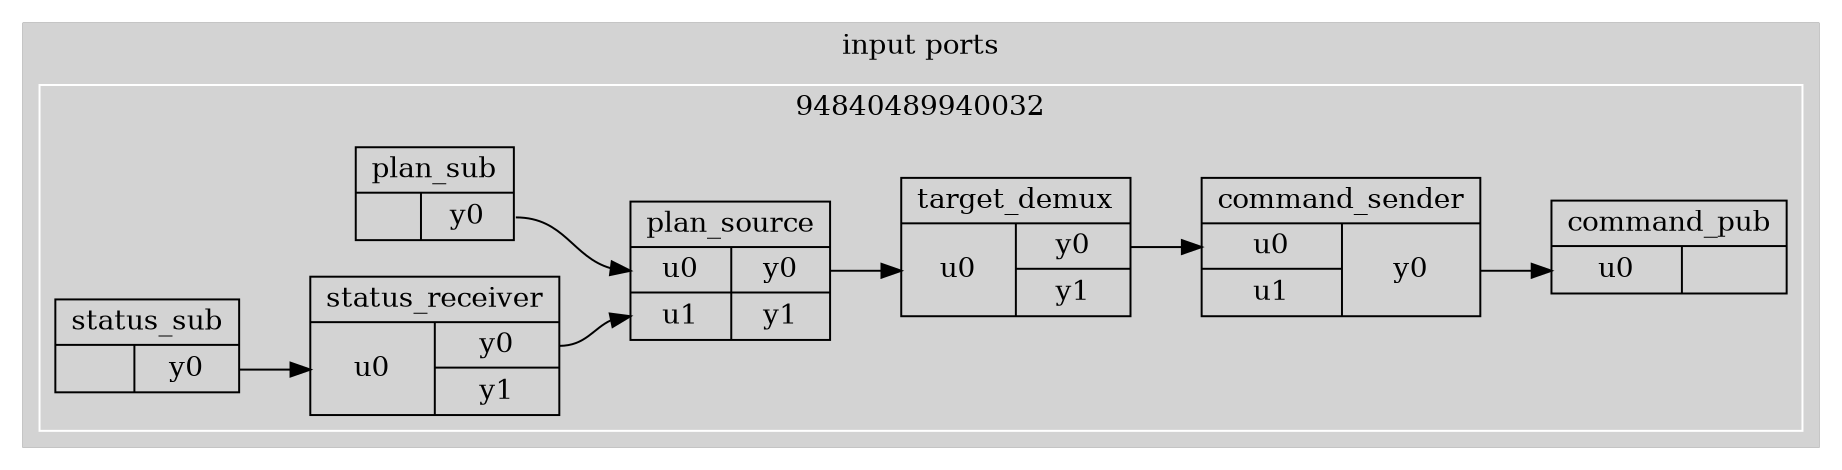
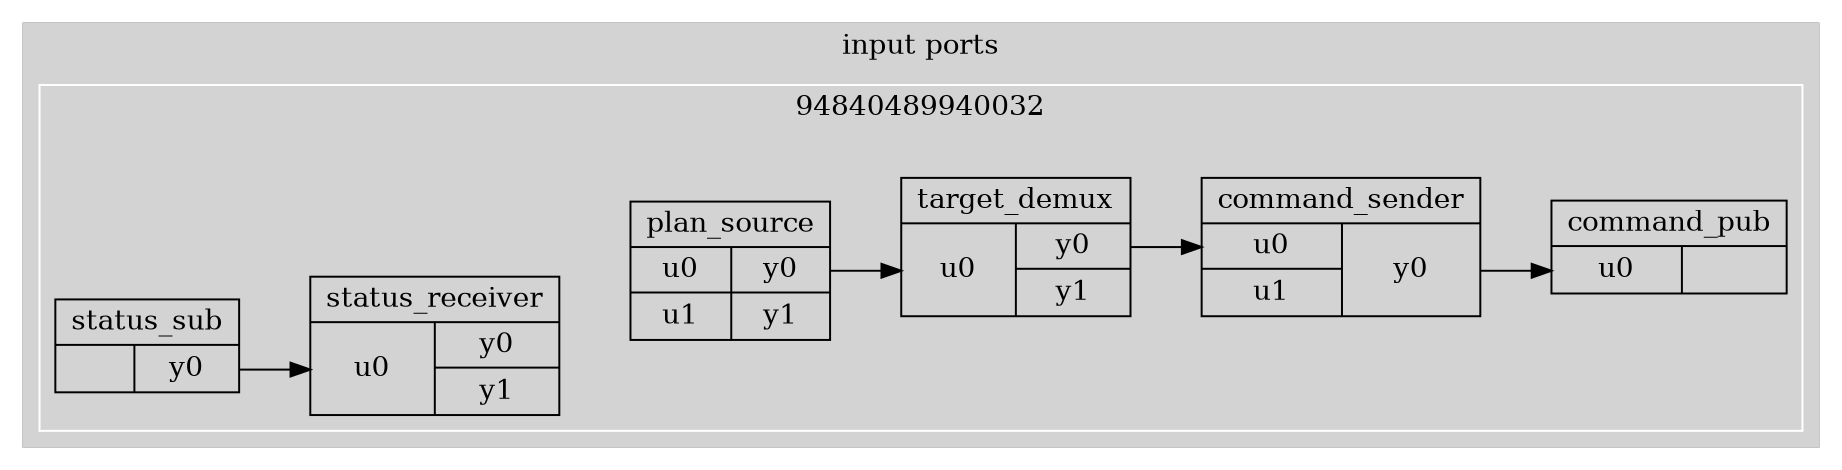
(435, 194) -> none
(587, 337) -> none
